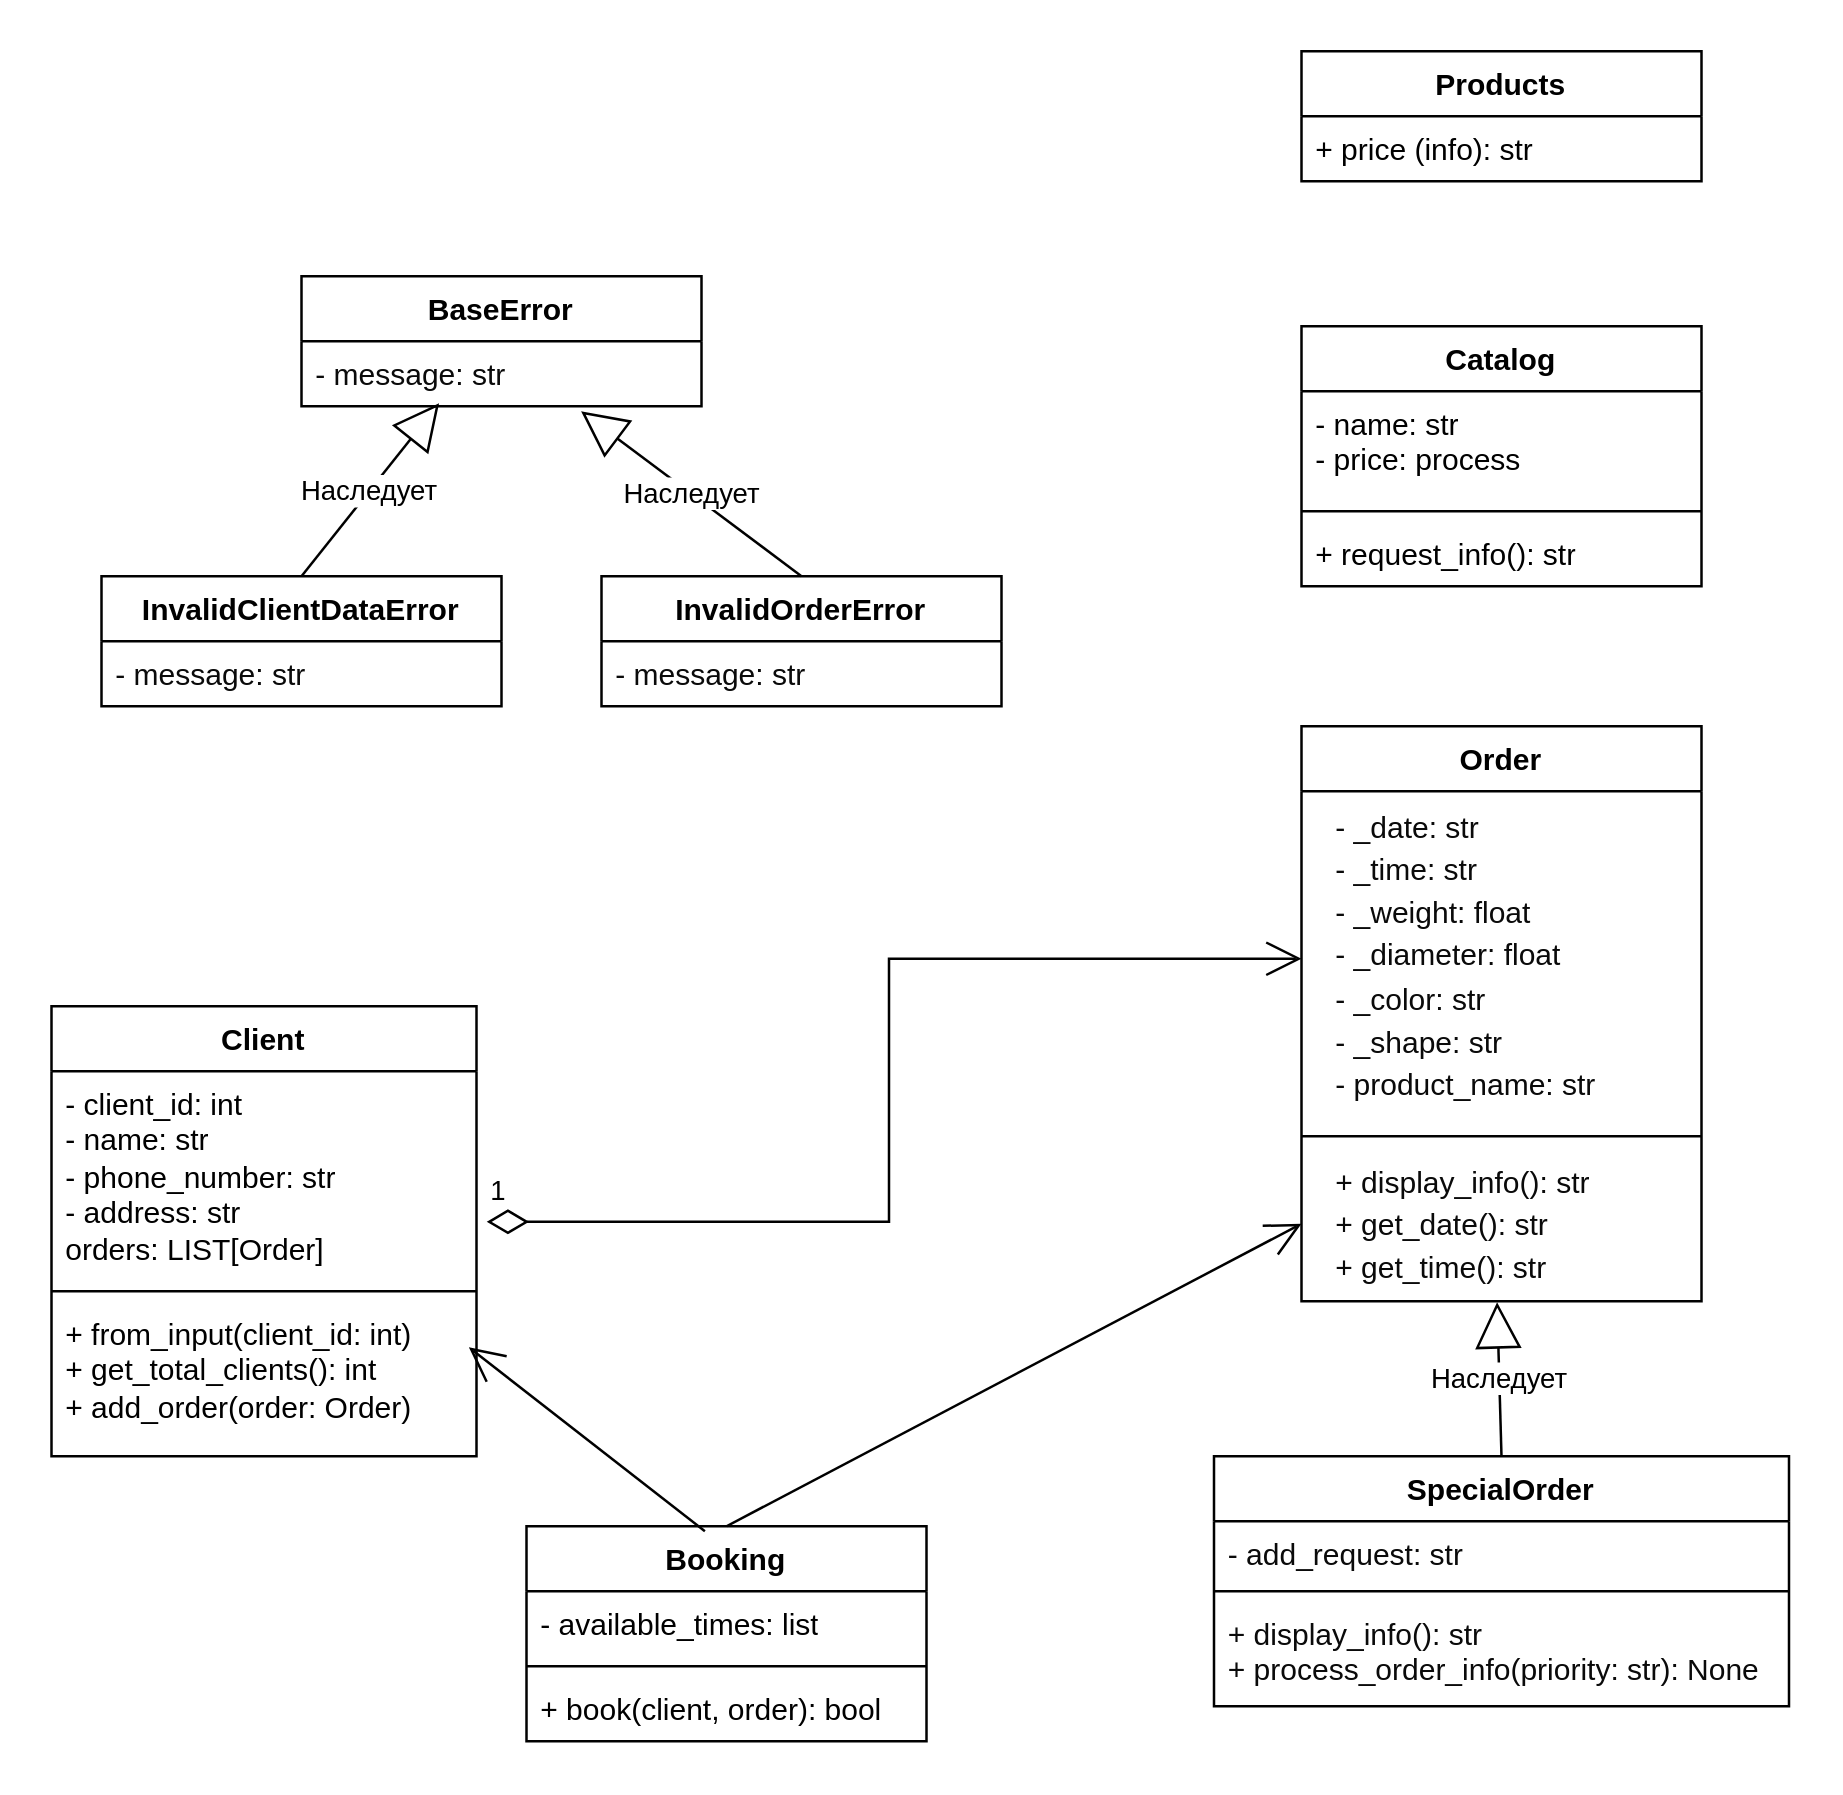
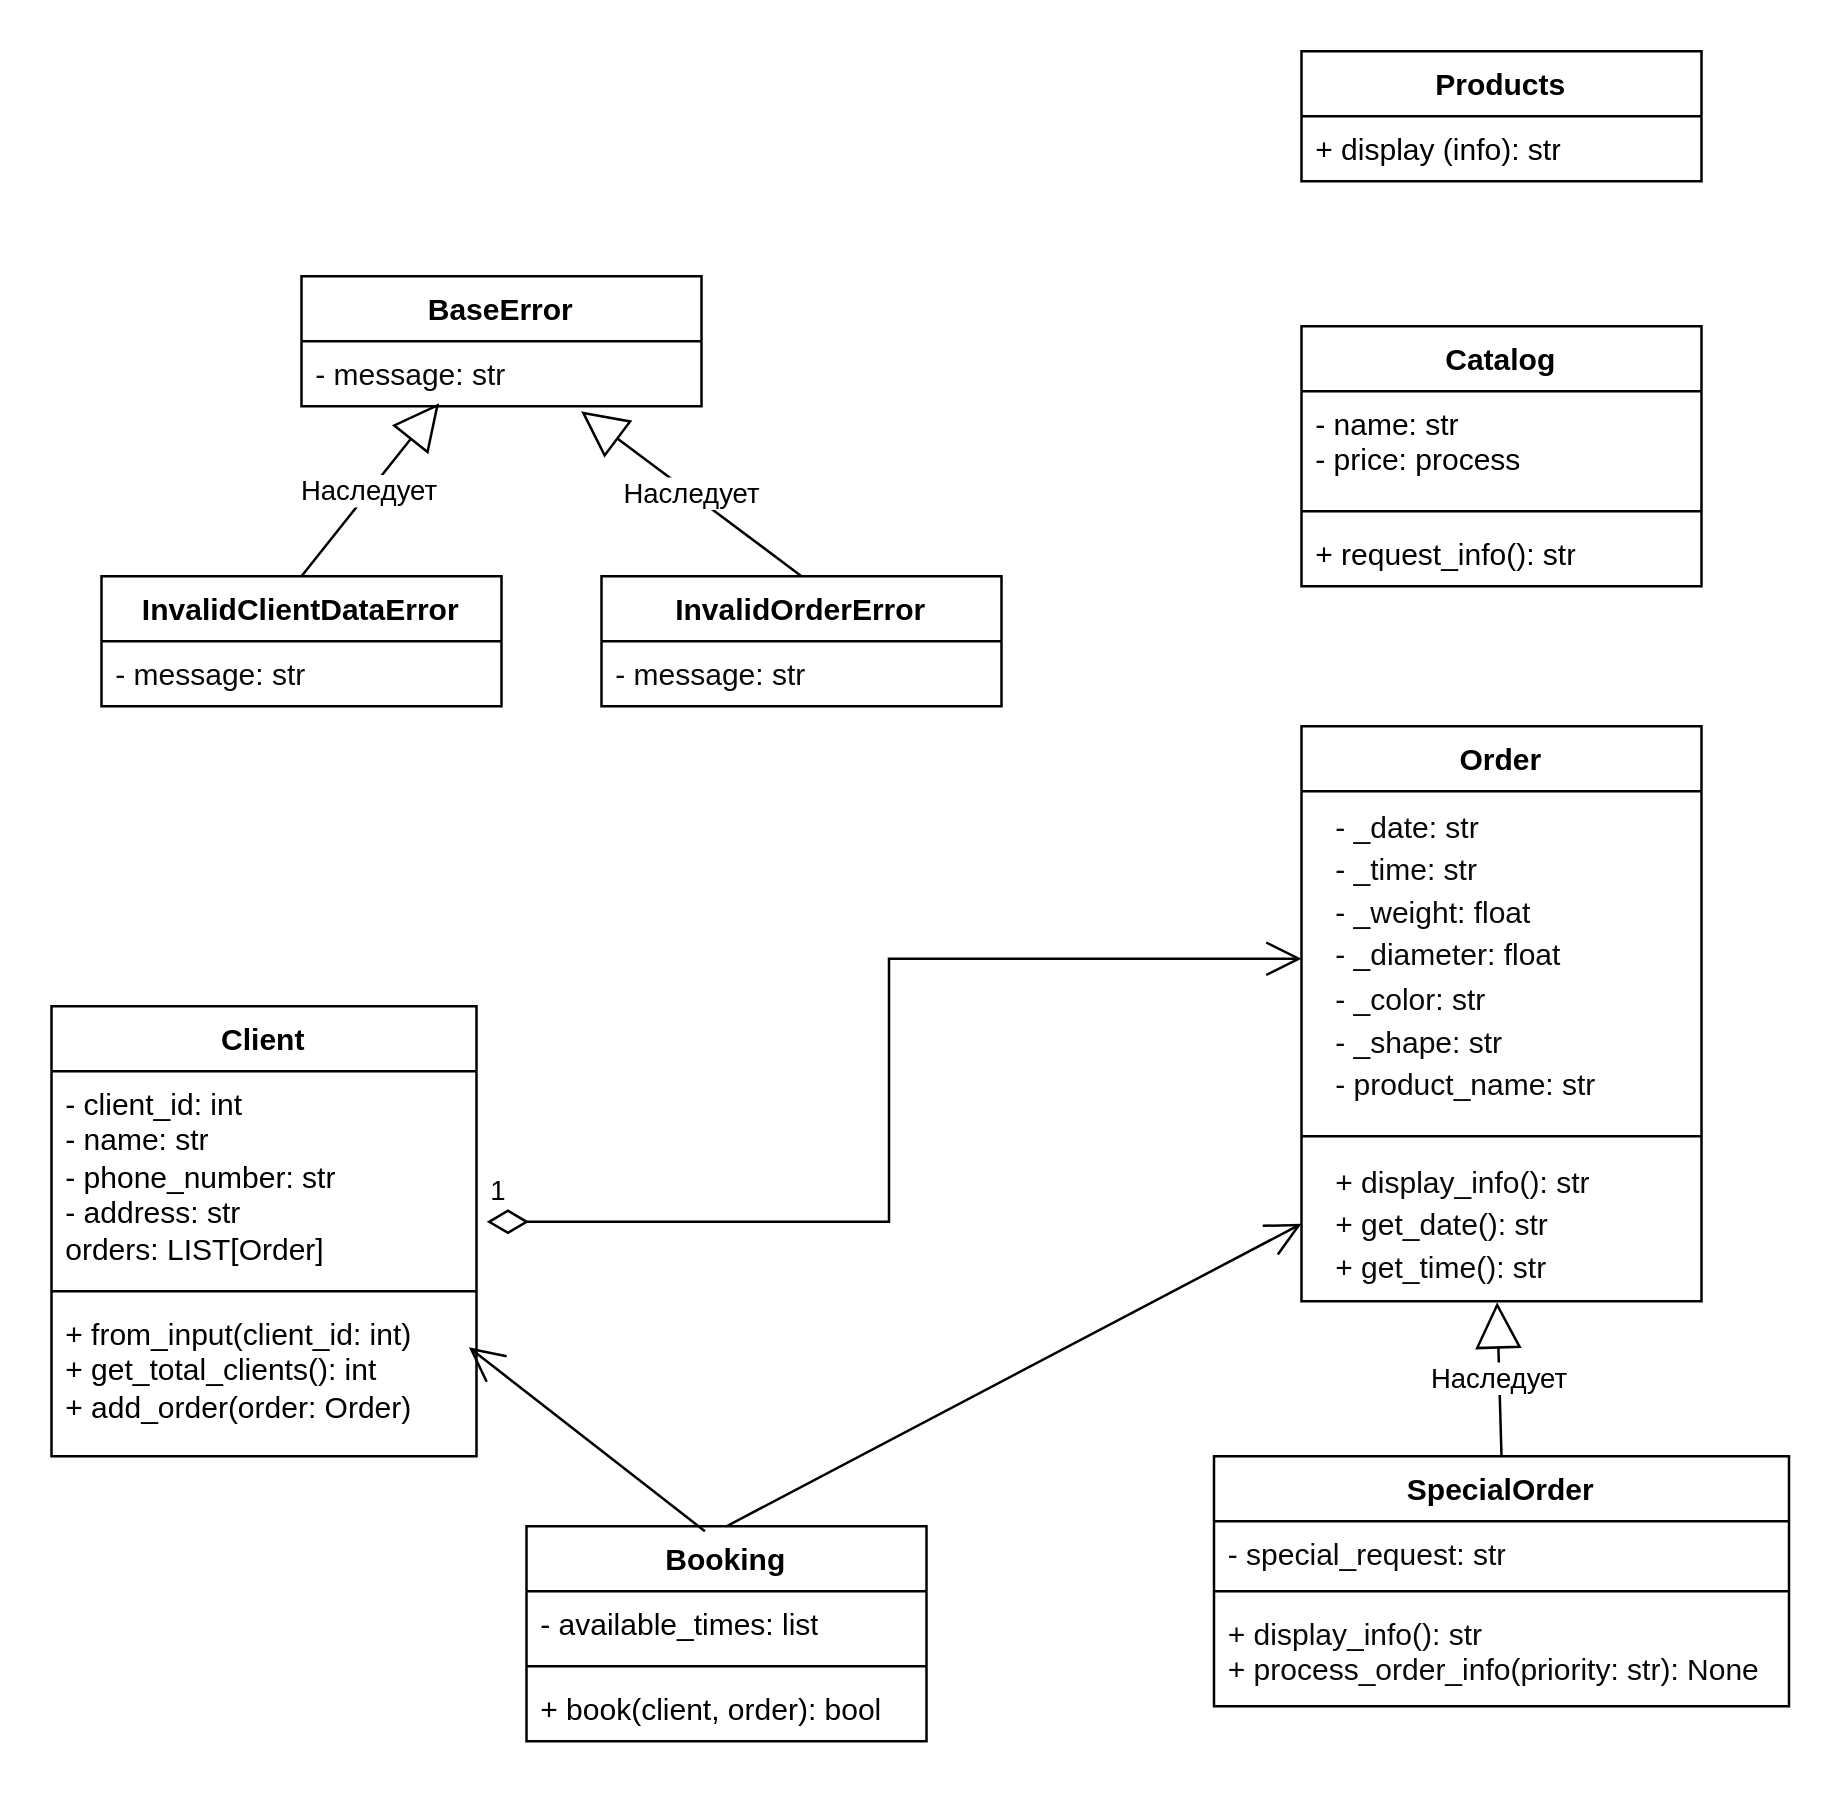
(1452, 152) -> (1465, 152)
(1372, 1557) -> (1398, 1557)
